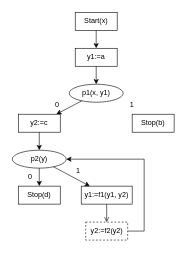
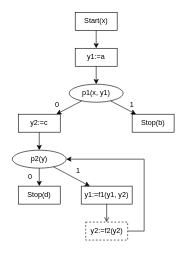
none -> (121, 106)
